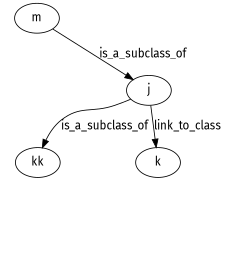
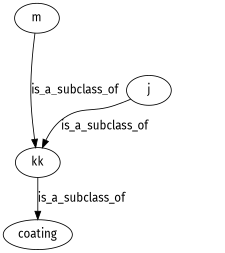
(89, 52) -> (31, 86)
(158, 163) -> none
none -> (38, 235)
